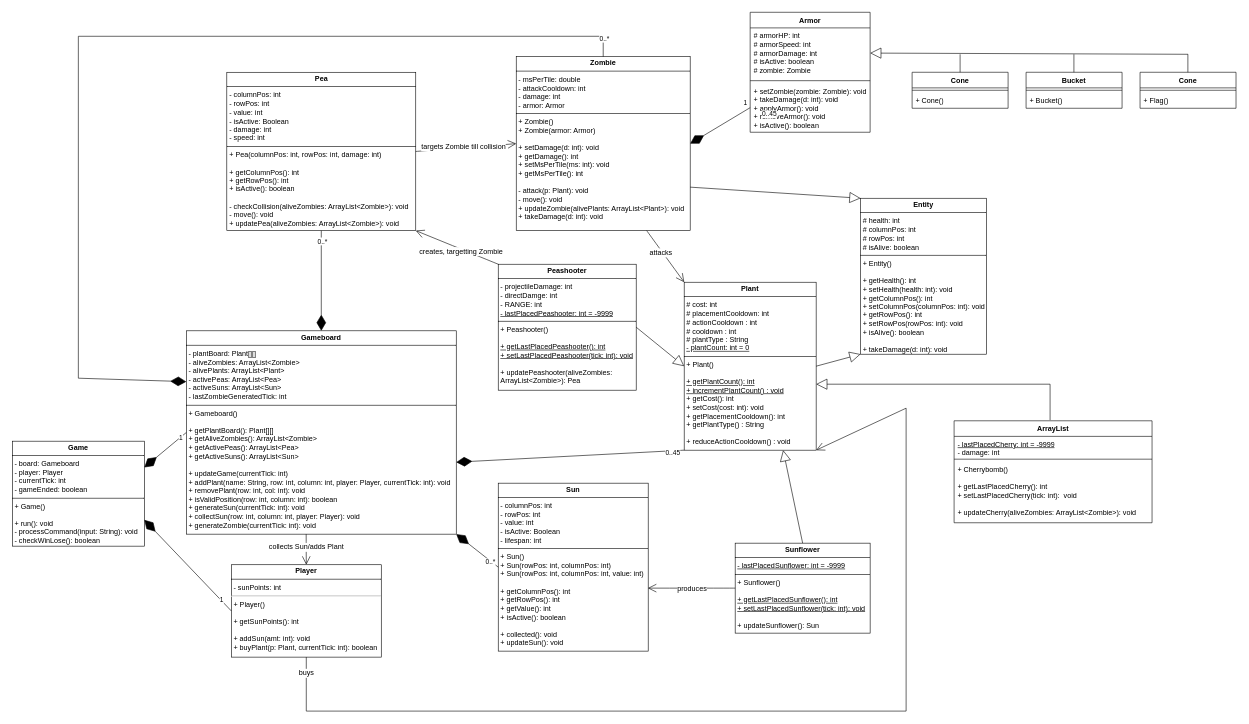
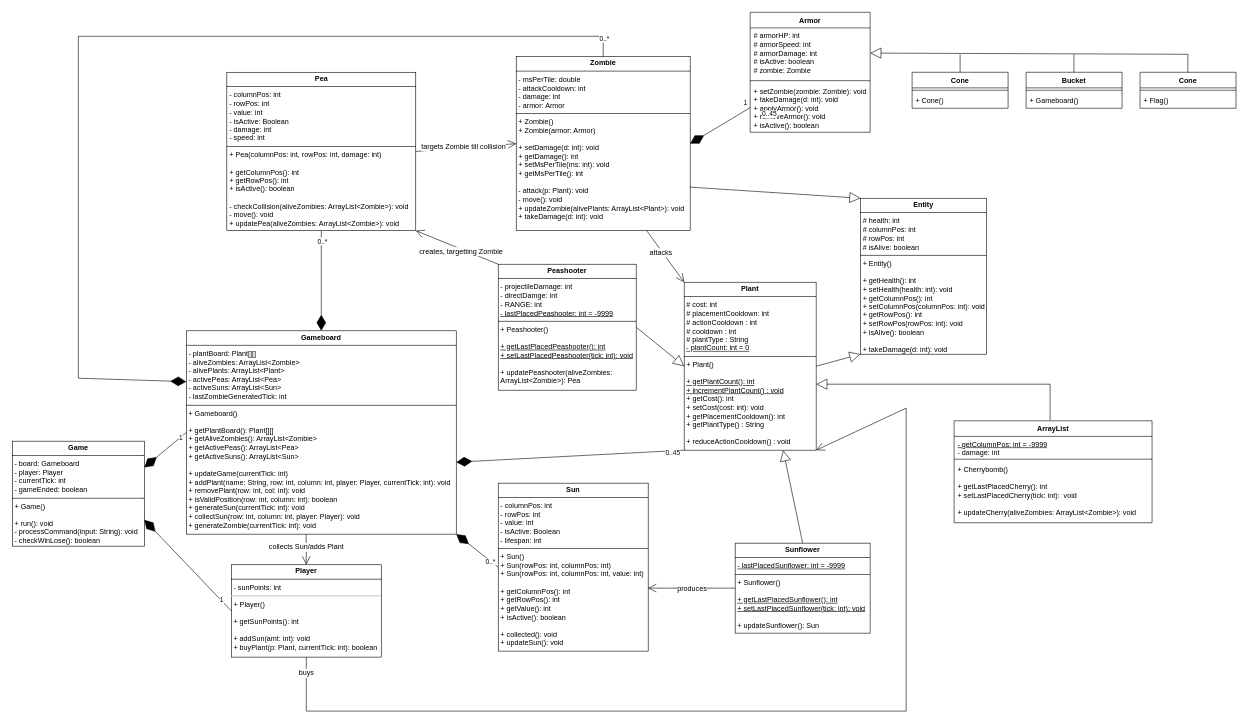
(1049, 101) -> (1055, 101)
(1013, 449) -> (1006, 449)
